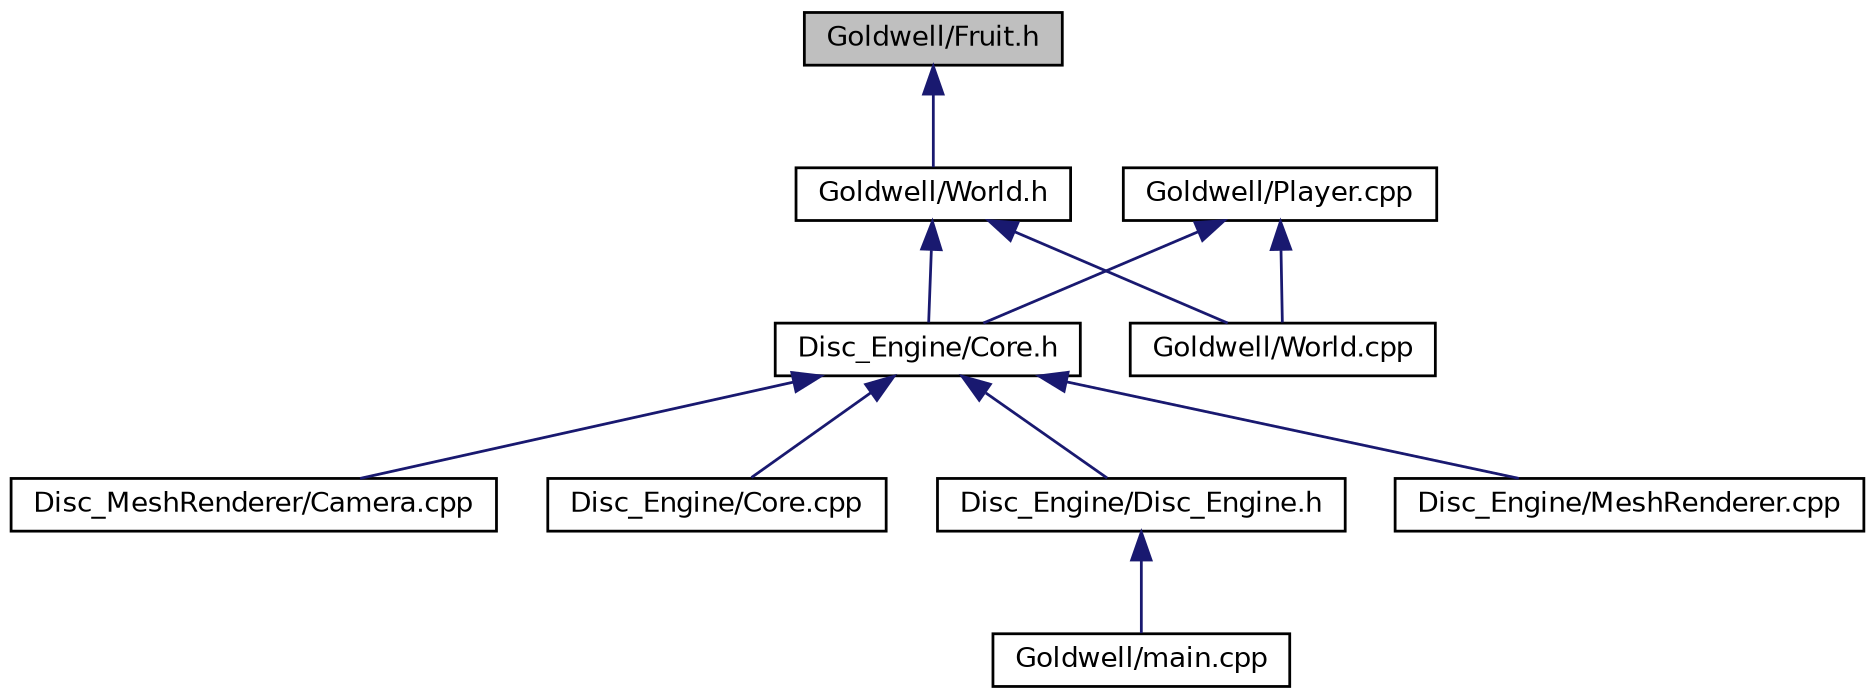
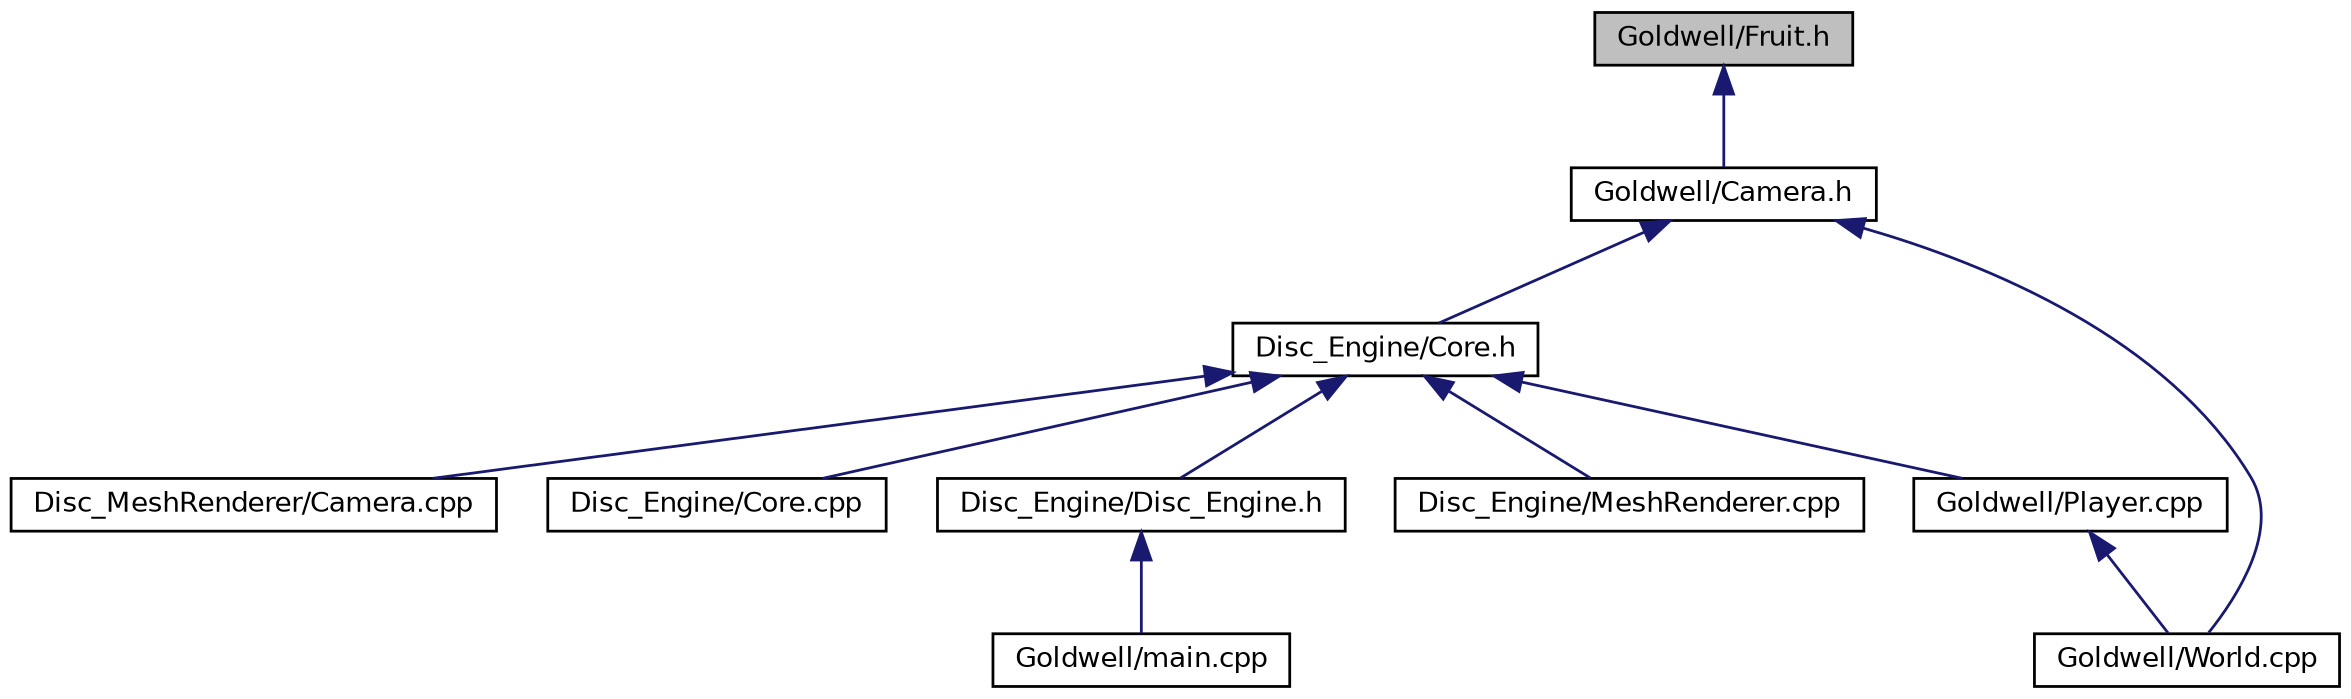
(933, 194) -> (1724, 194)
(1080, 282) -> (1742, 430)
